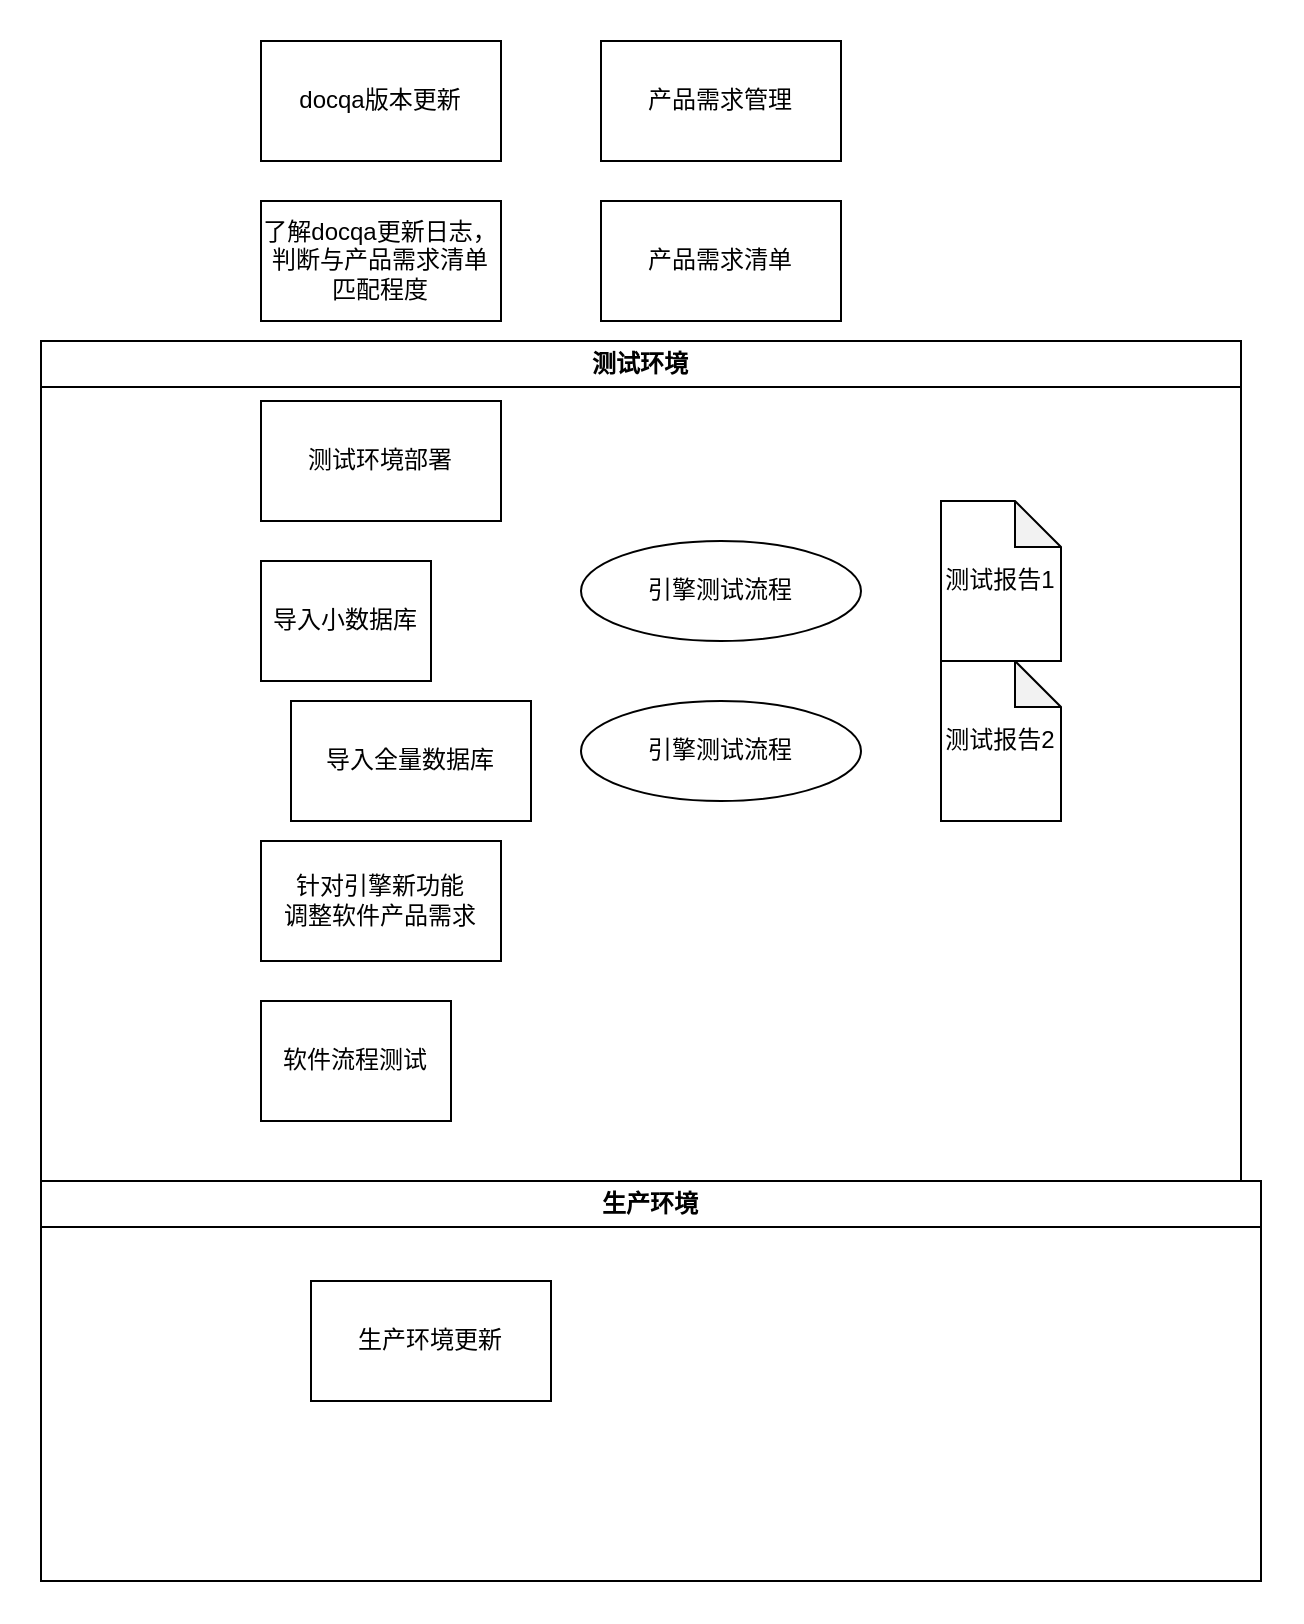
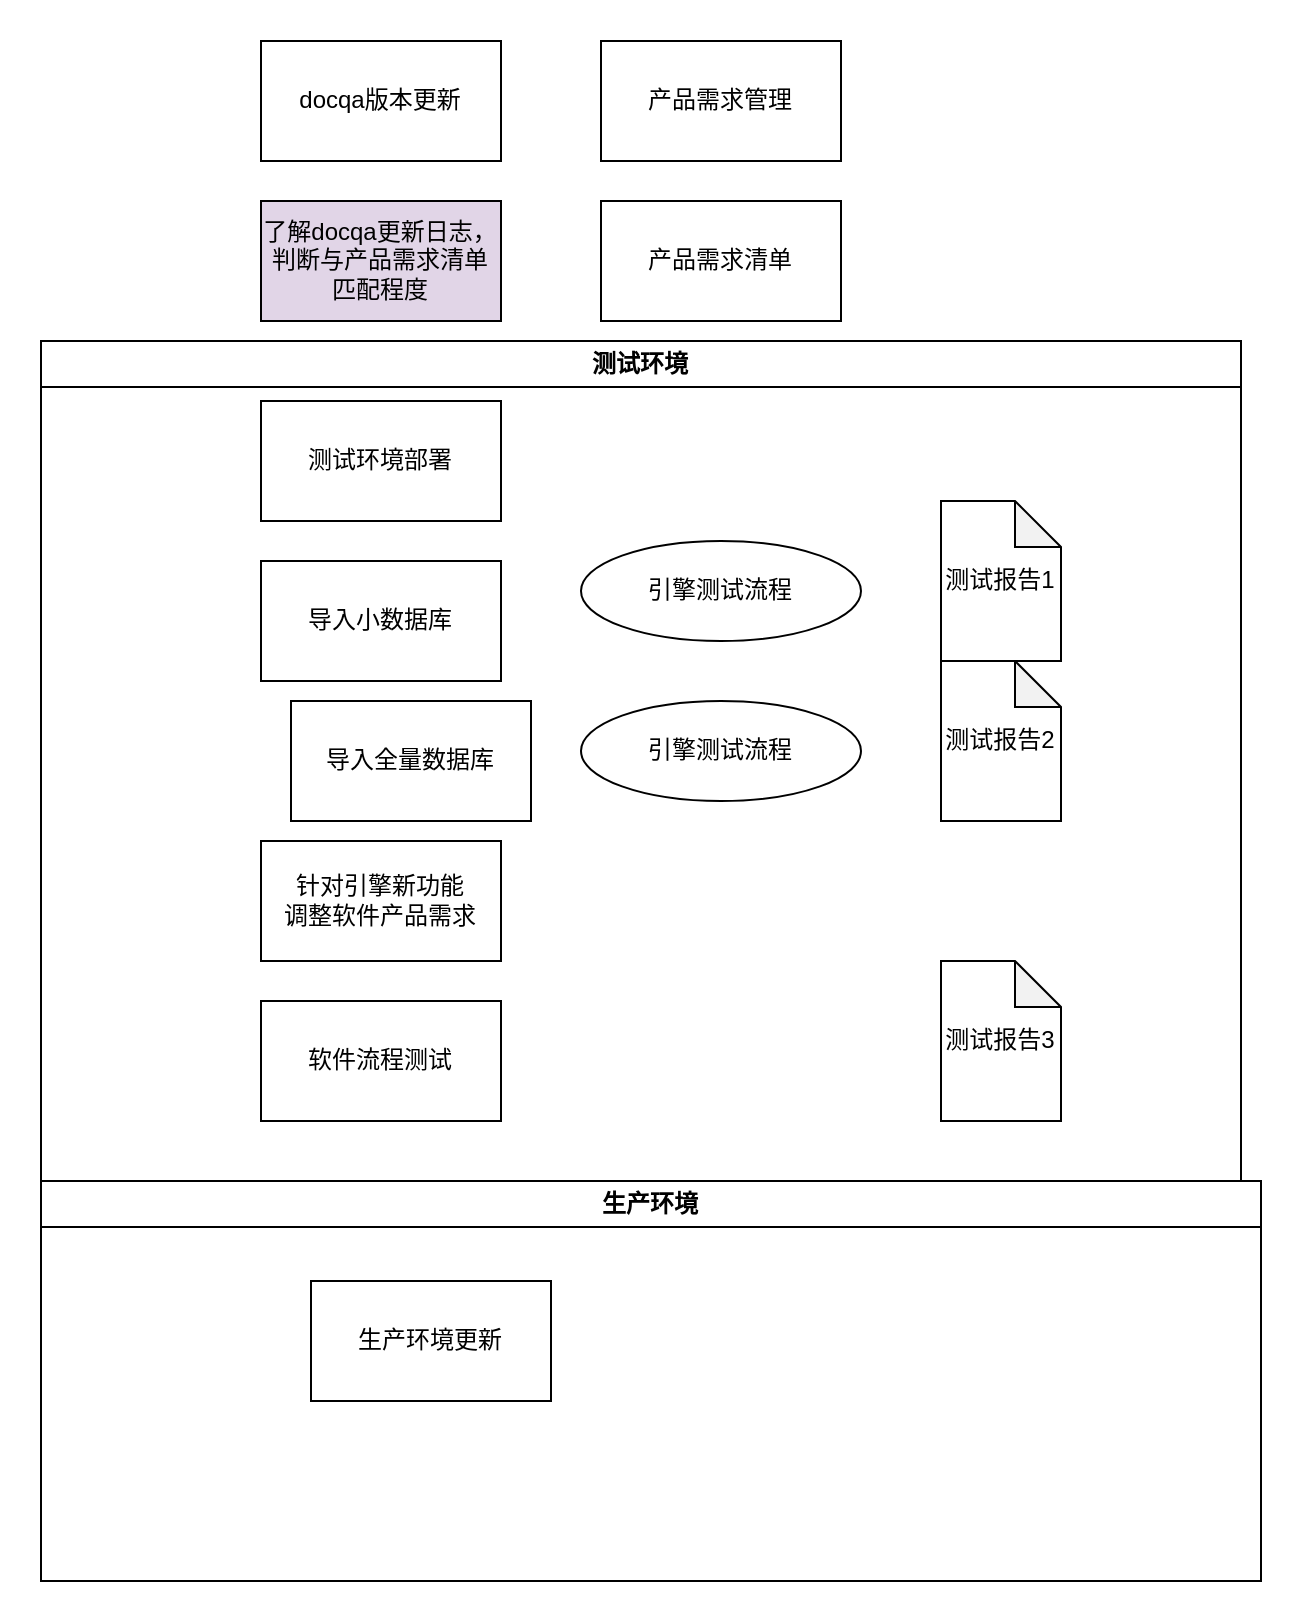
(381, 261) -> (381, 261)
(346, 621) -> (381, 621)
none -> (1001, 1041)
(356, 1061) -> (381, 1061)
